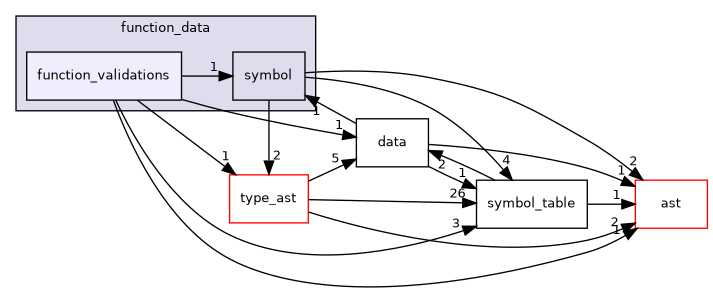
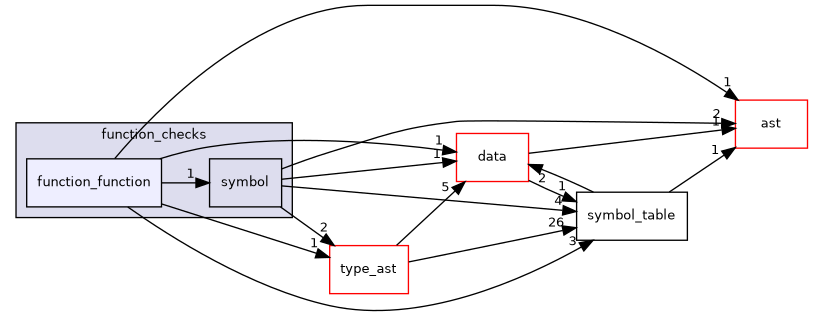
(166, 29) -> (154, 135)
(104, 76) -> (94, 183)
(337, 113) -> (362, 171)
(392, 143) -> (493, 157)
(465, 245) -> none
